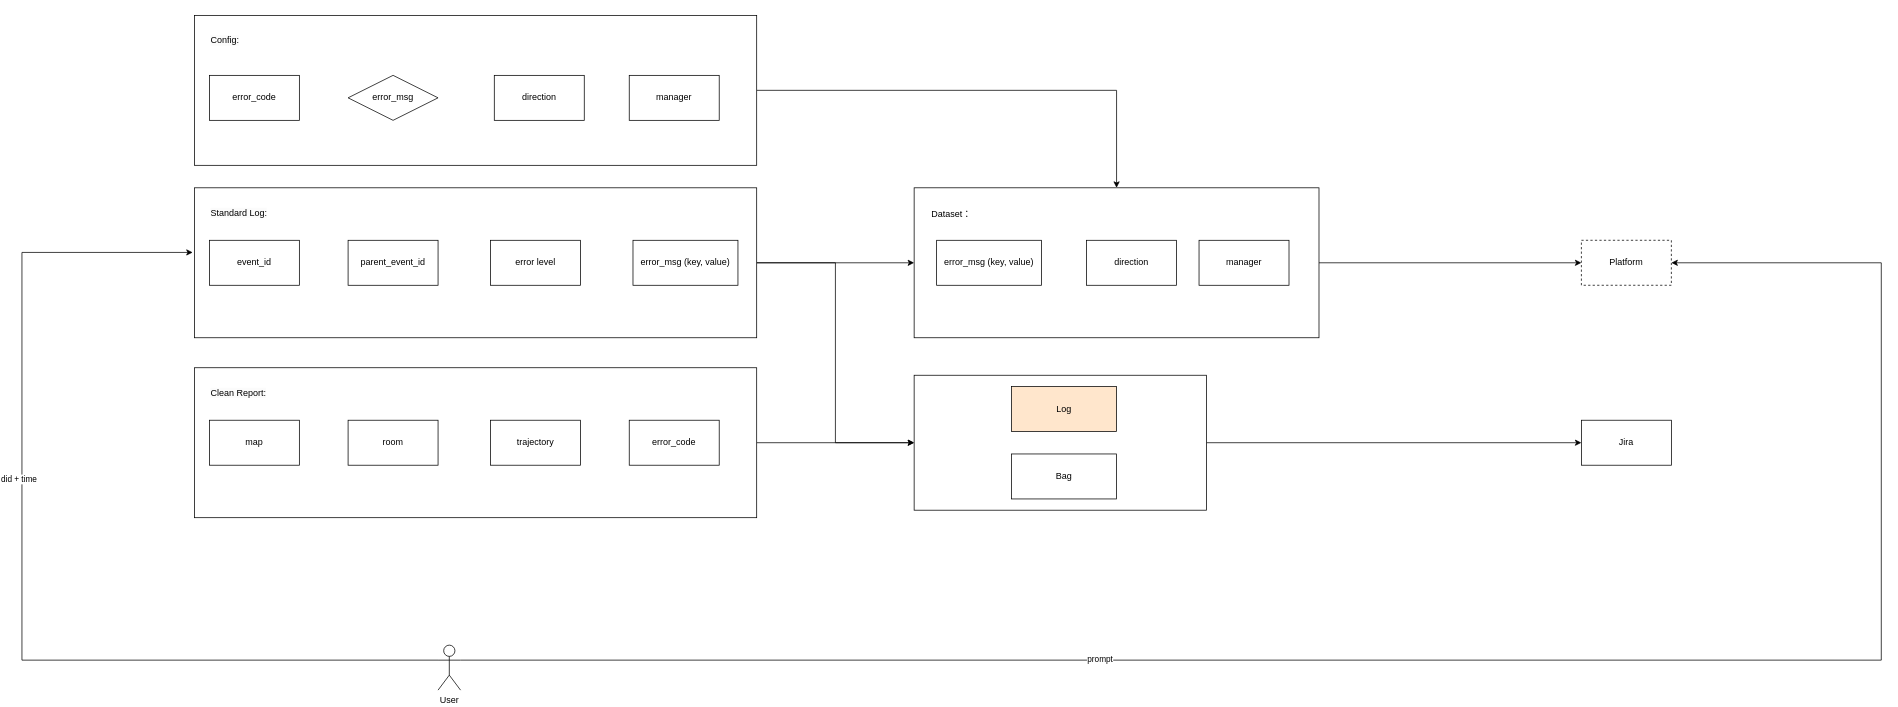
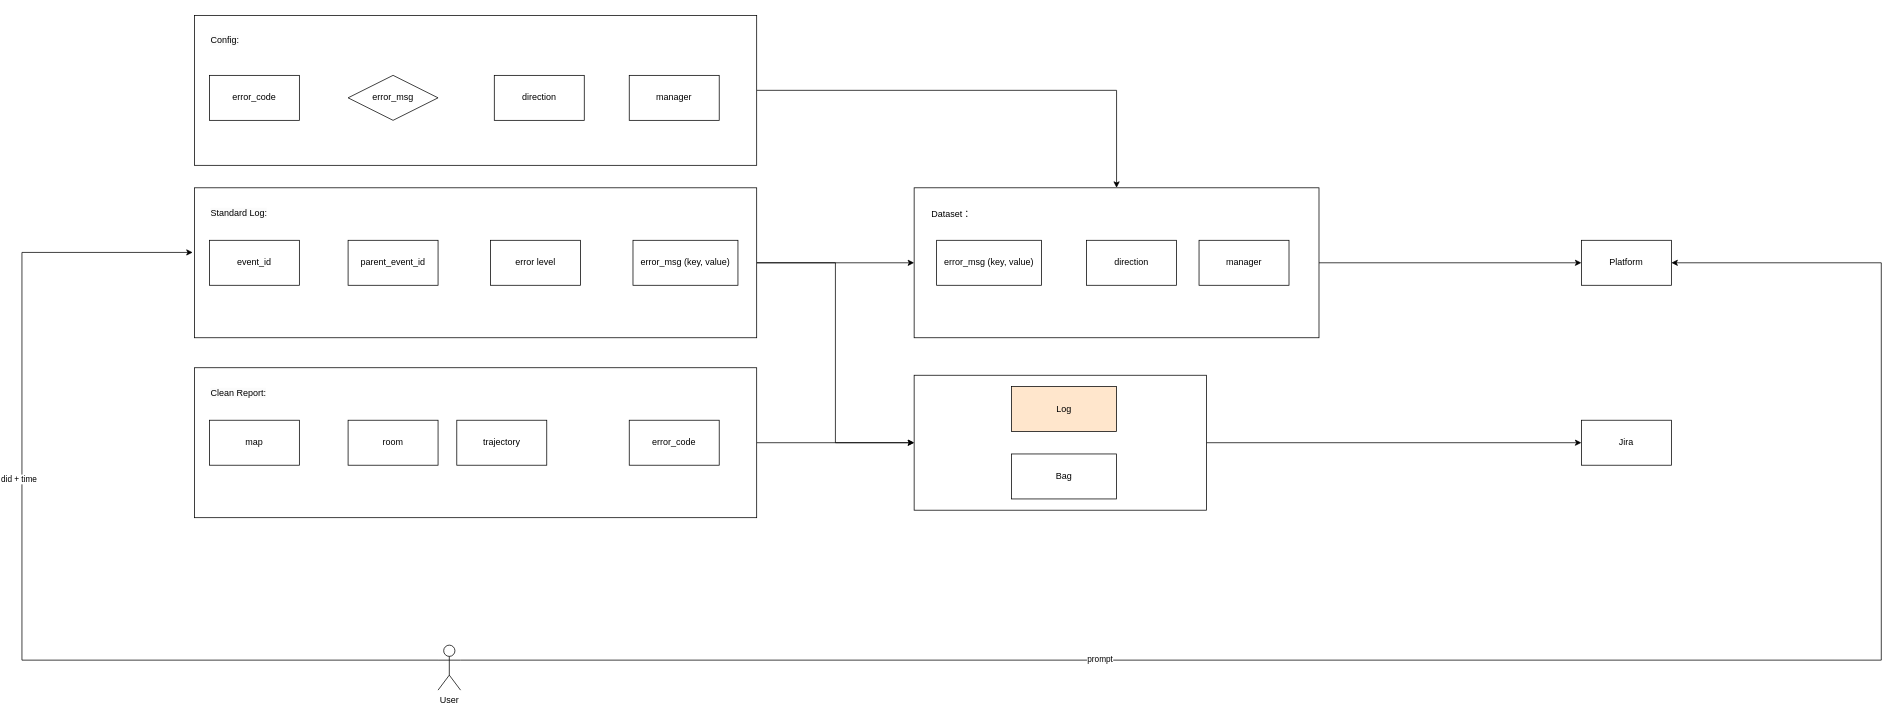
(1626, 263) -> (1626, 263)
(535, 443) -> (501, 443)
